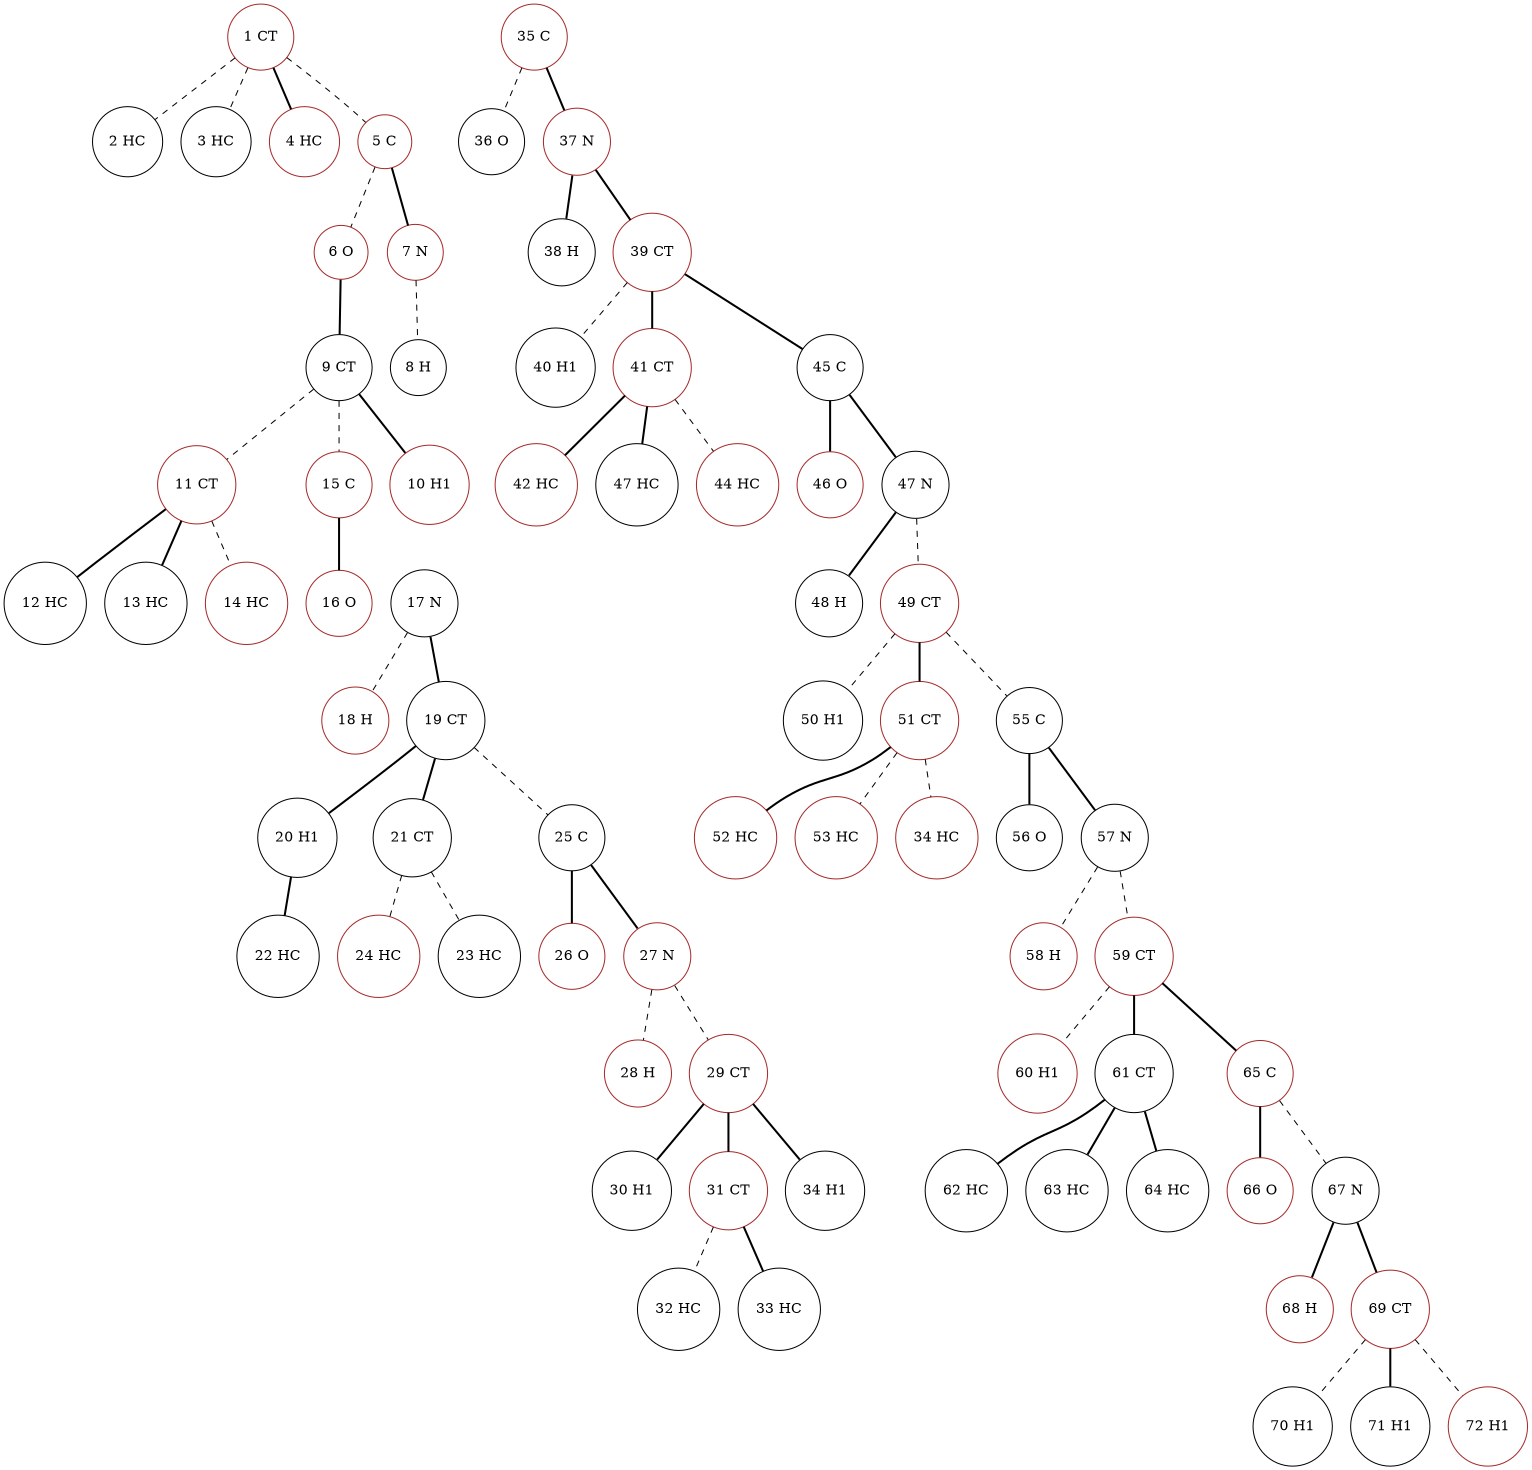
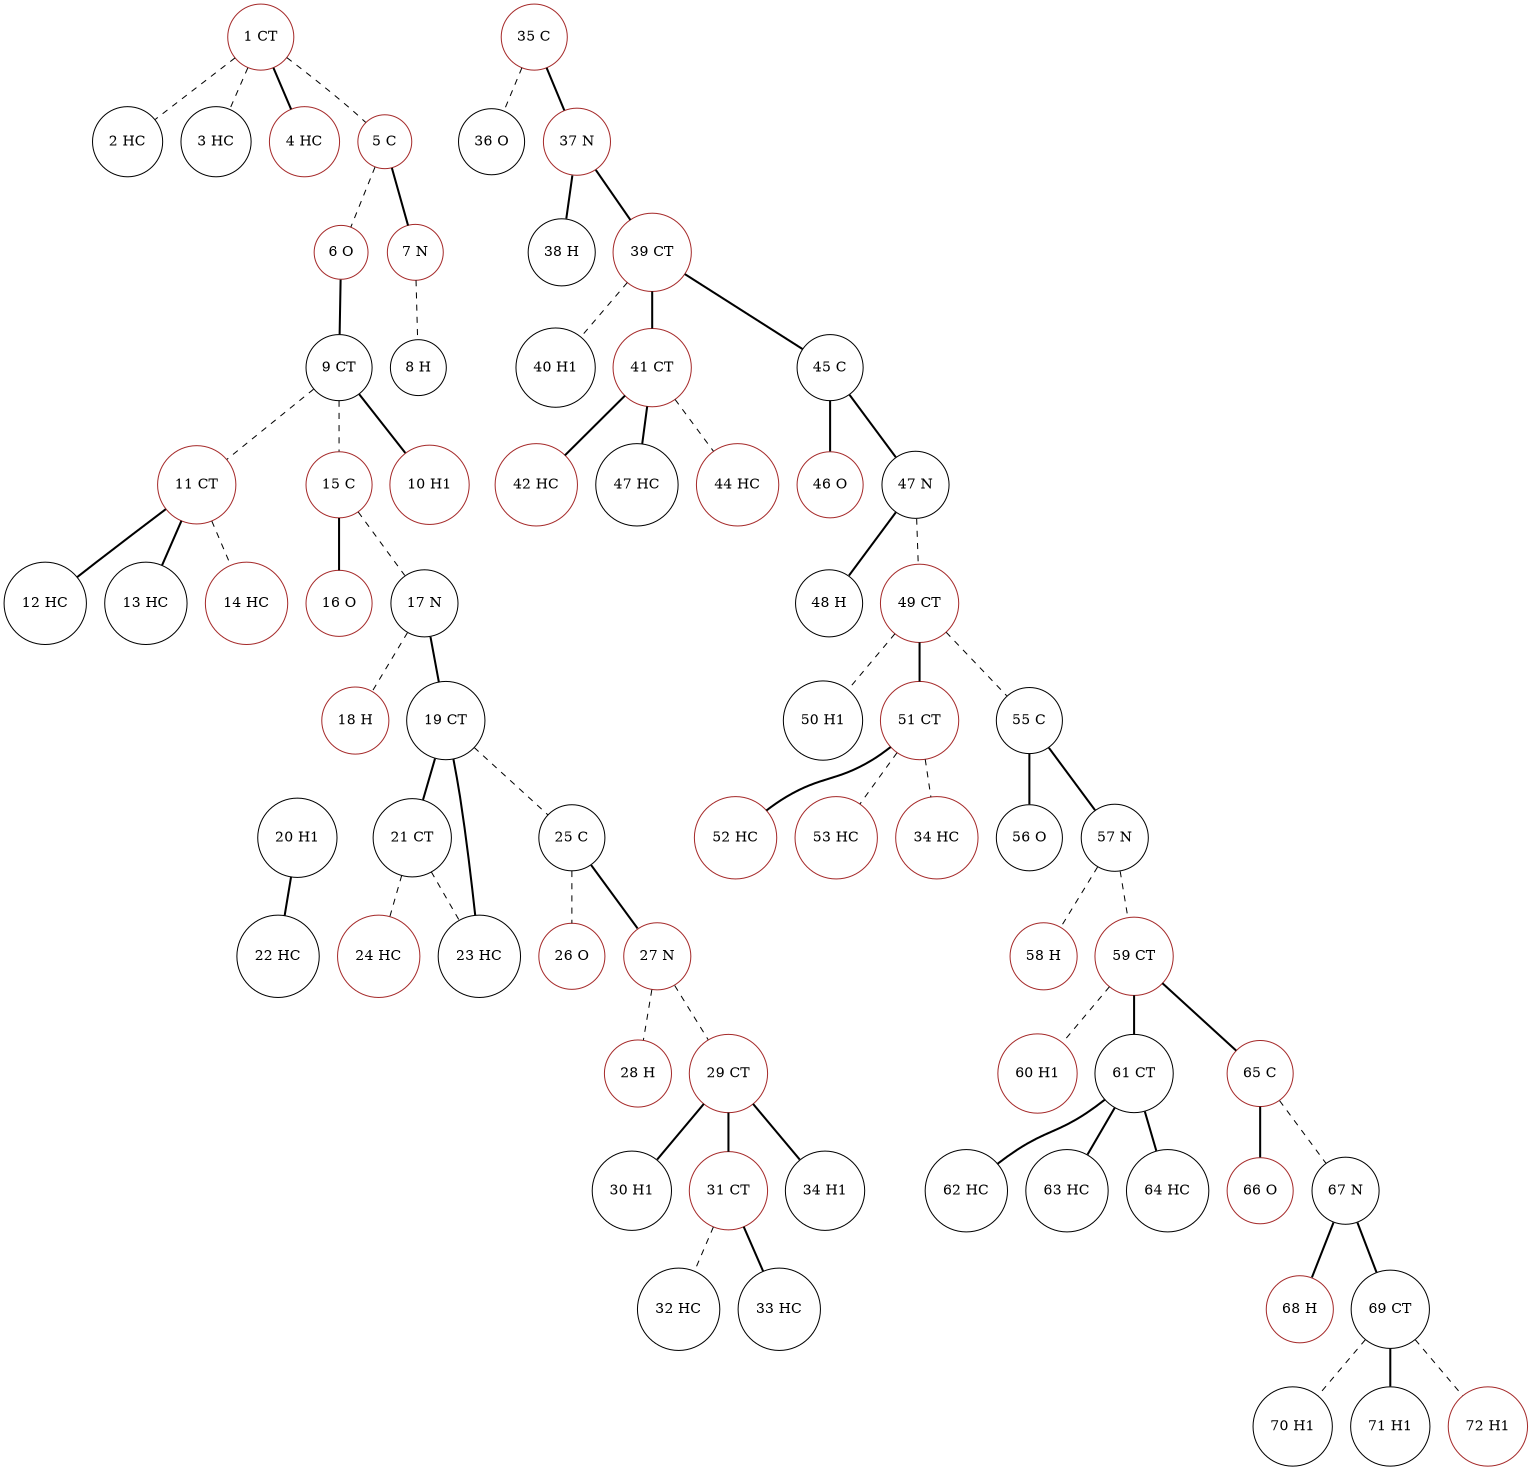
none -> (381, 544)
(373, 780) -> (466, 837)
(572, 897) -> (572, 897)
(1390, 1309) -> (1390, 1309)
